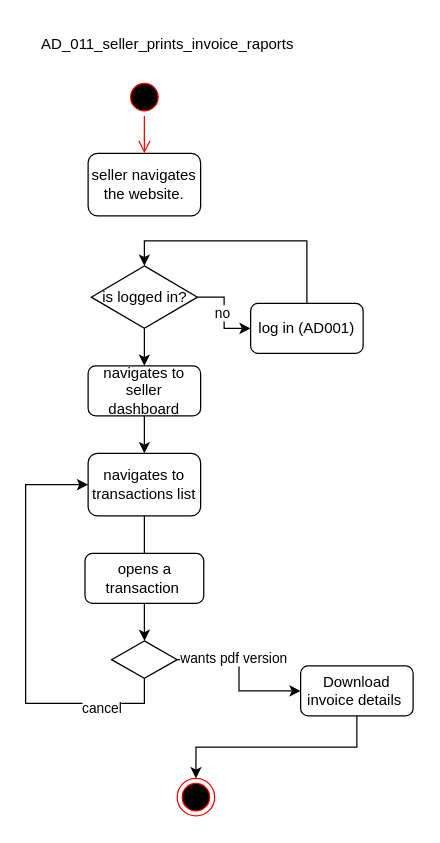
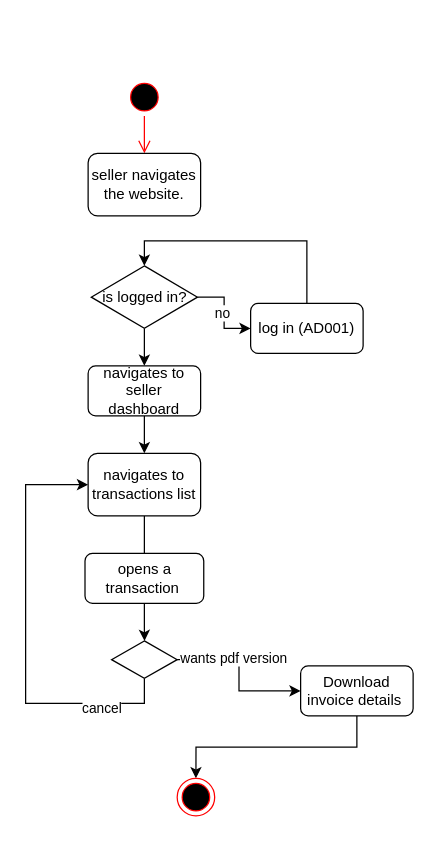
(169, 44) -> none
